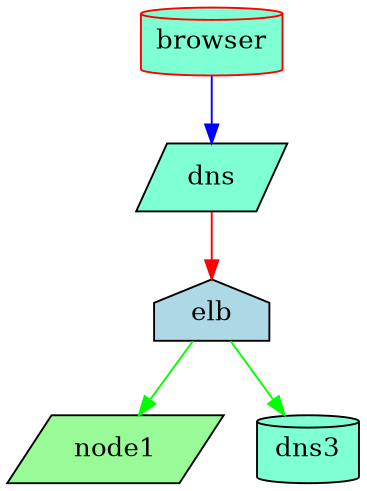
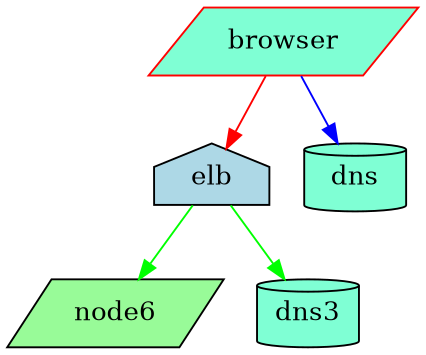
(212, 42) -> (283, 42)
(212, 177) -> (355, 177)
(212, 236) -> (251, 104)
(115, 449) -> (115, 313)
